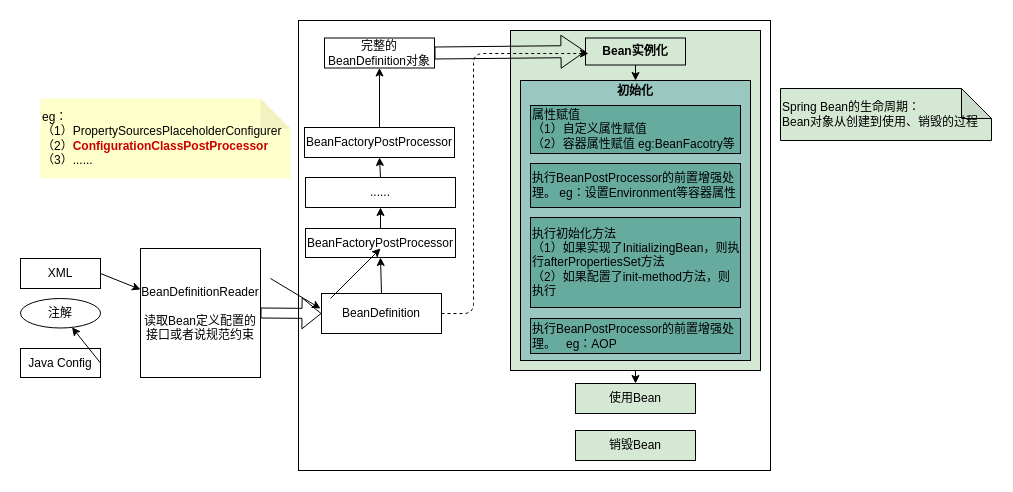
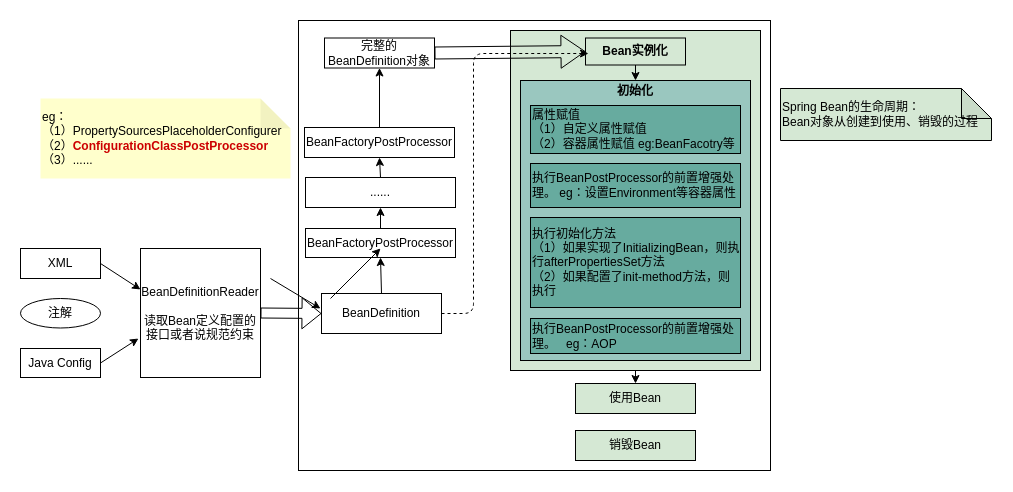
(61, 274) -> (61, 264)
(89, 348) -> (117, 352)
